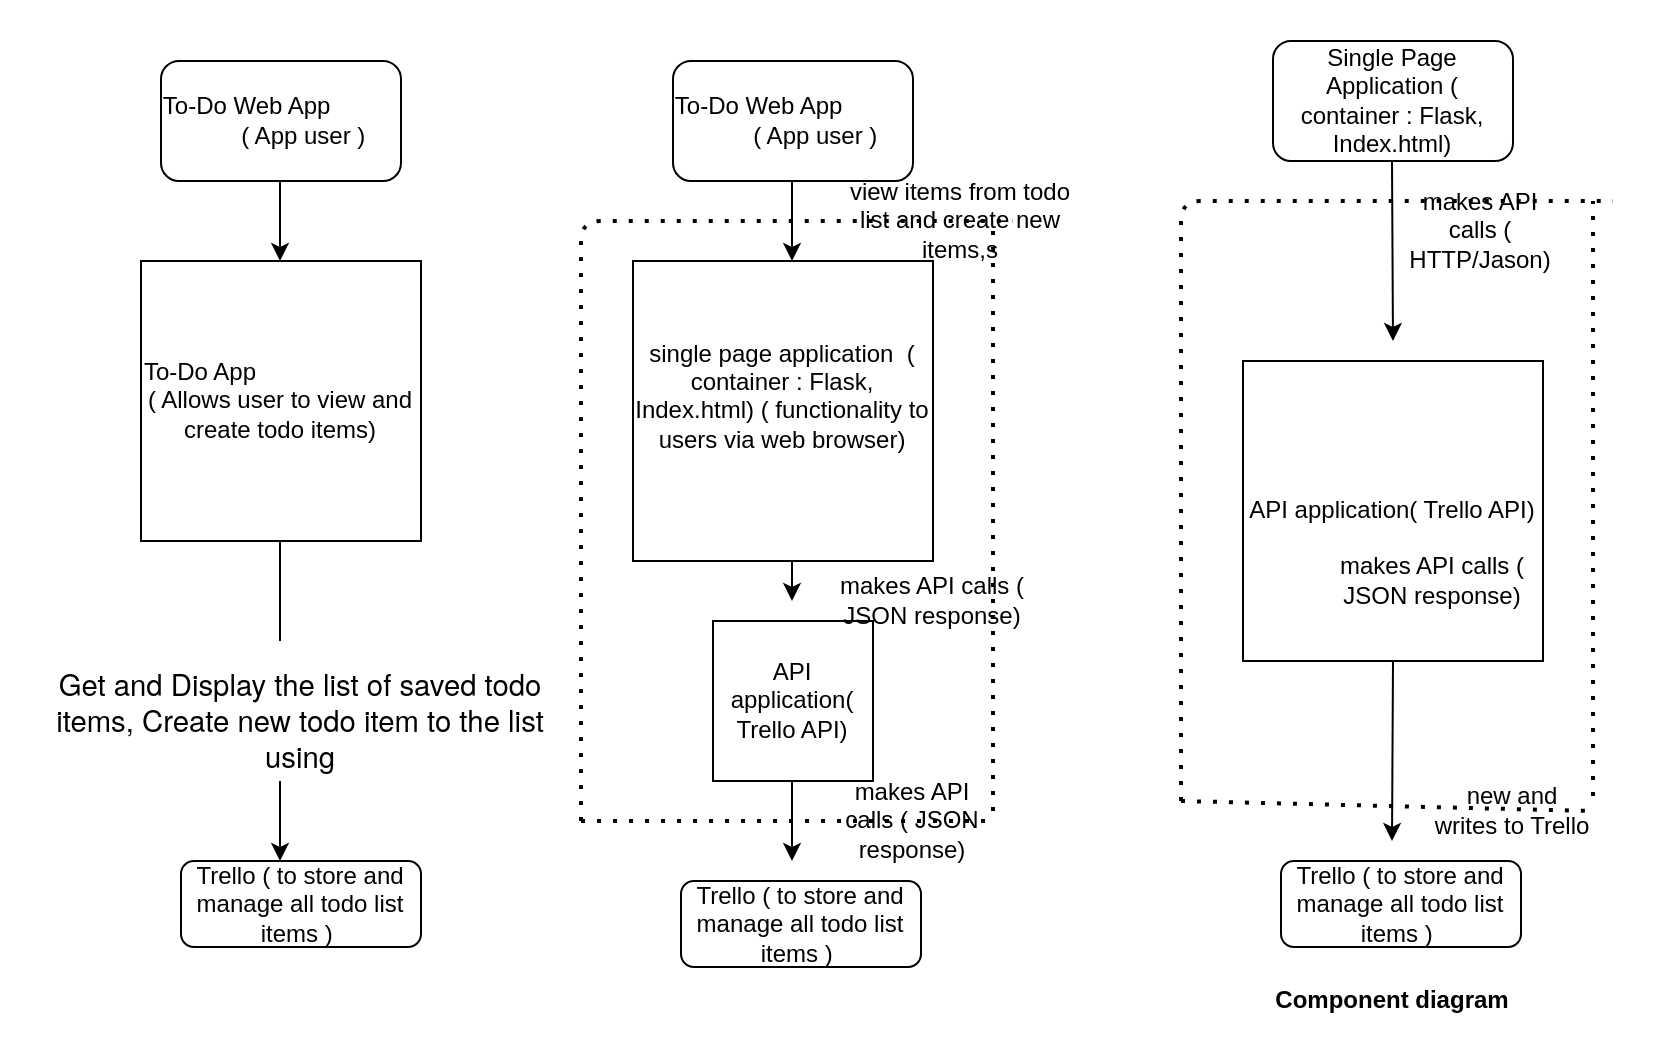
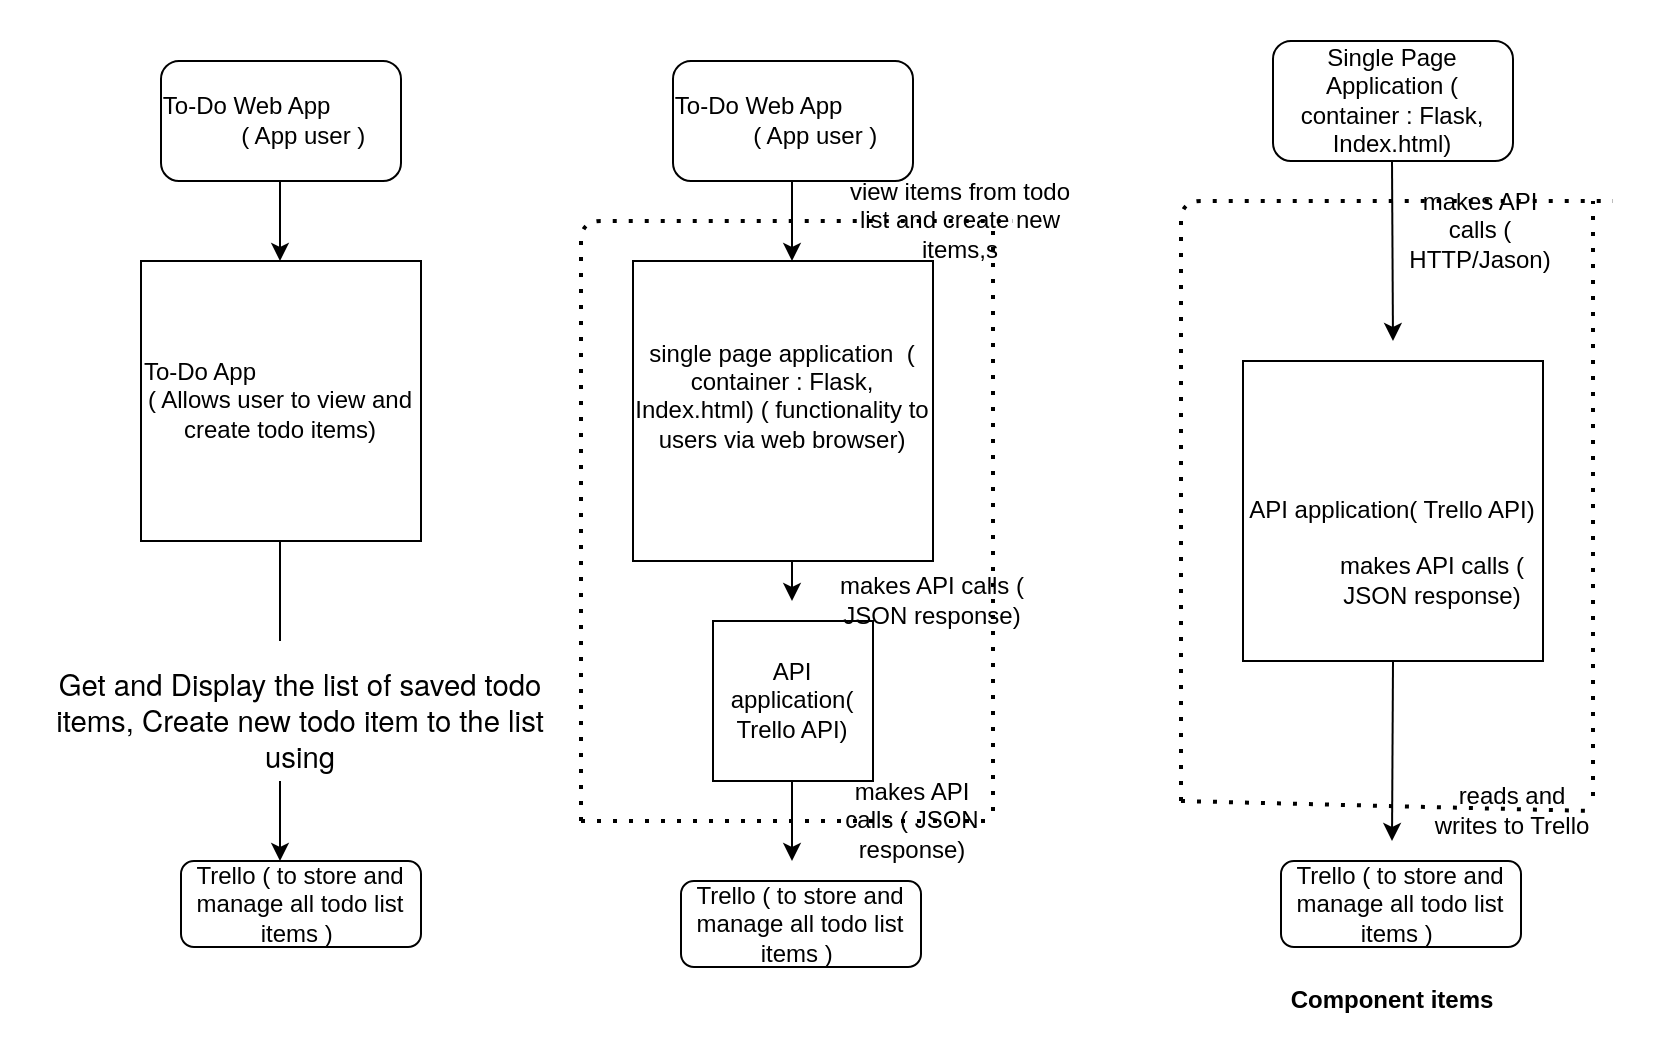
(1513, 811) -> (1513, 811)
(1393, 1001) -> (1393, 1001)
